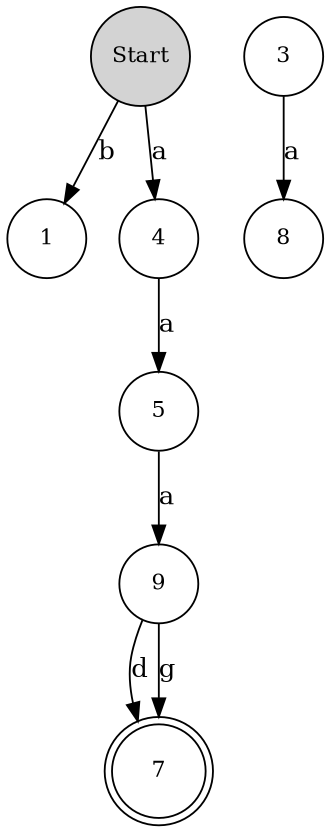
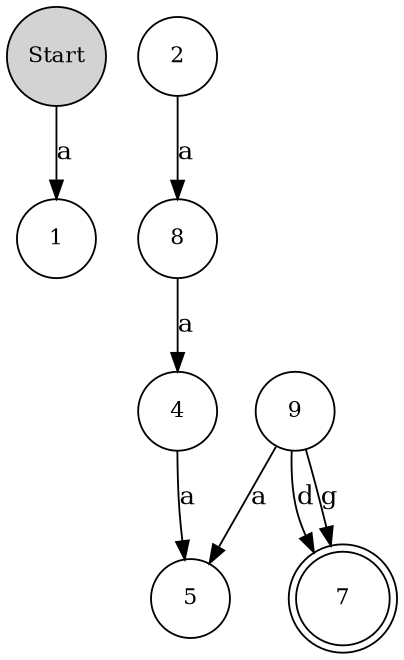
(284, 56) -> (178, 56)
(149, 143) -> (178, 316)
(107, 152) -> (65, 152)
(159, 488) -> (247, 497)
